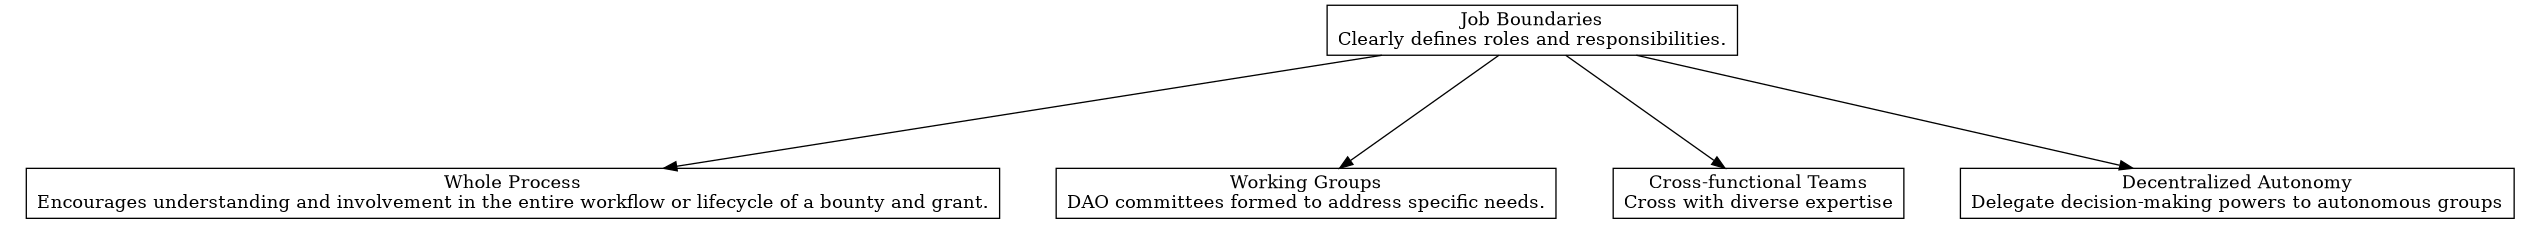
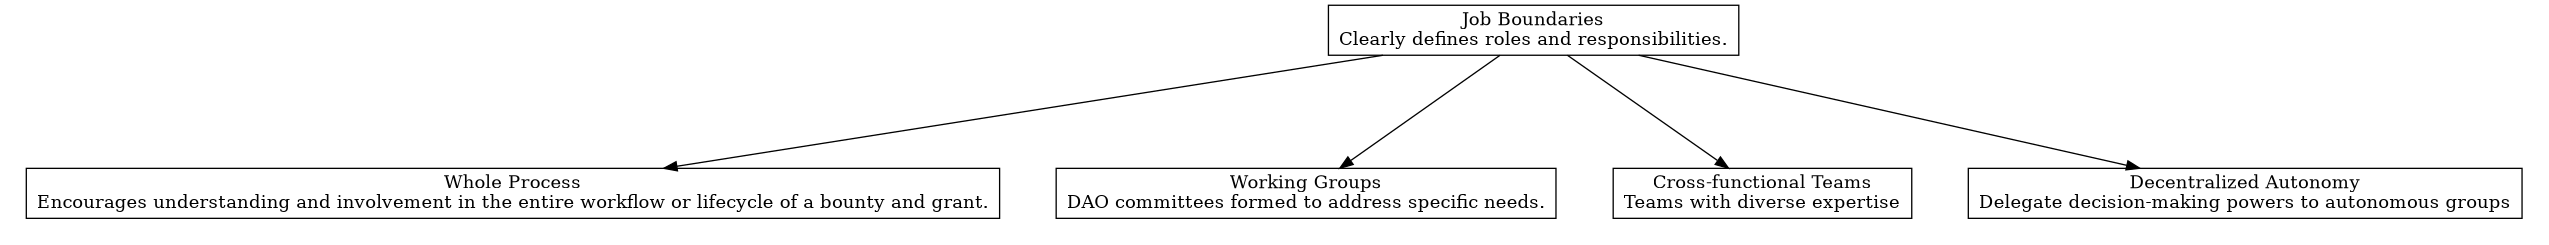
(1759, 193) -> (1762, 193)
